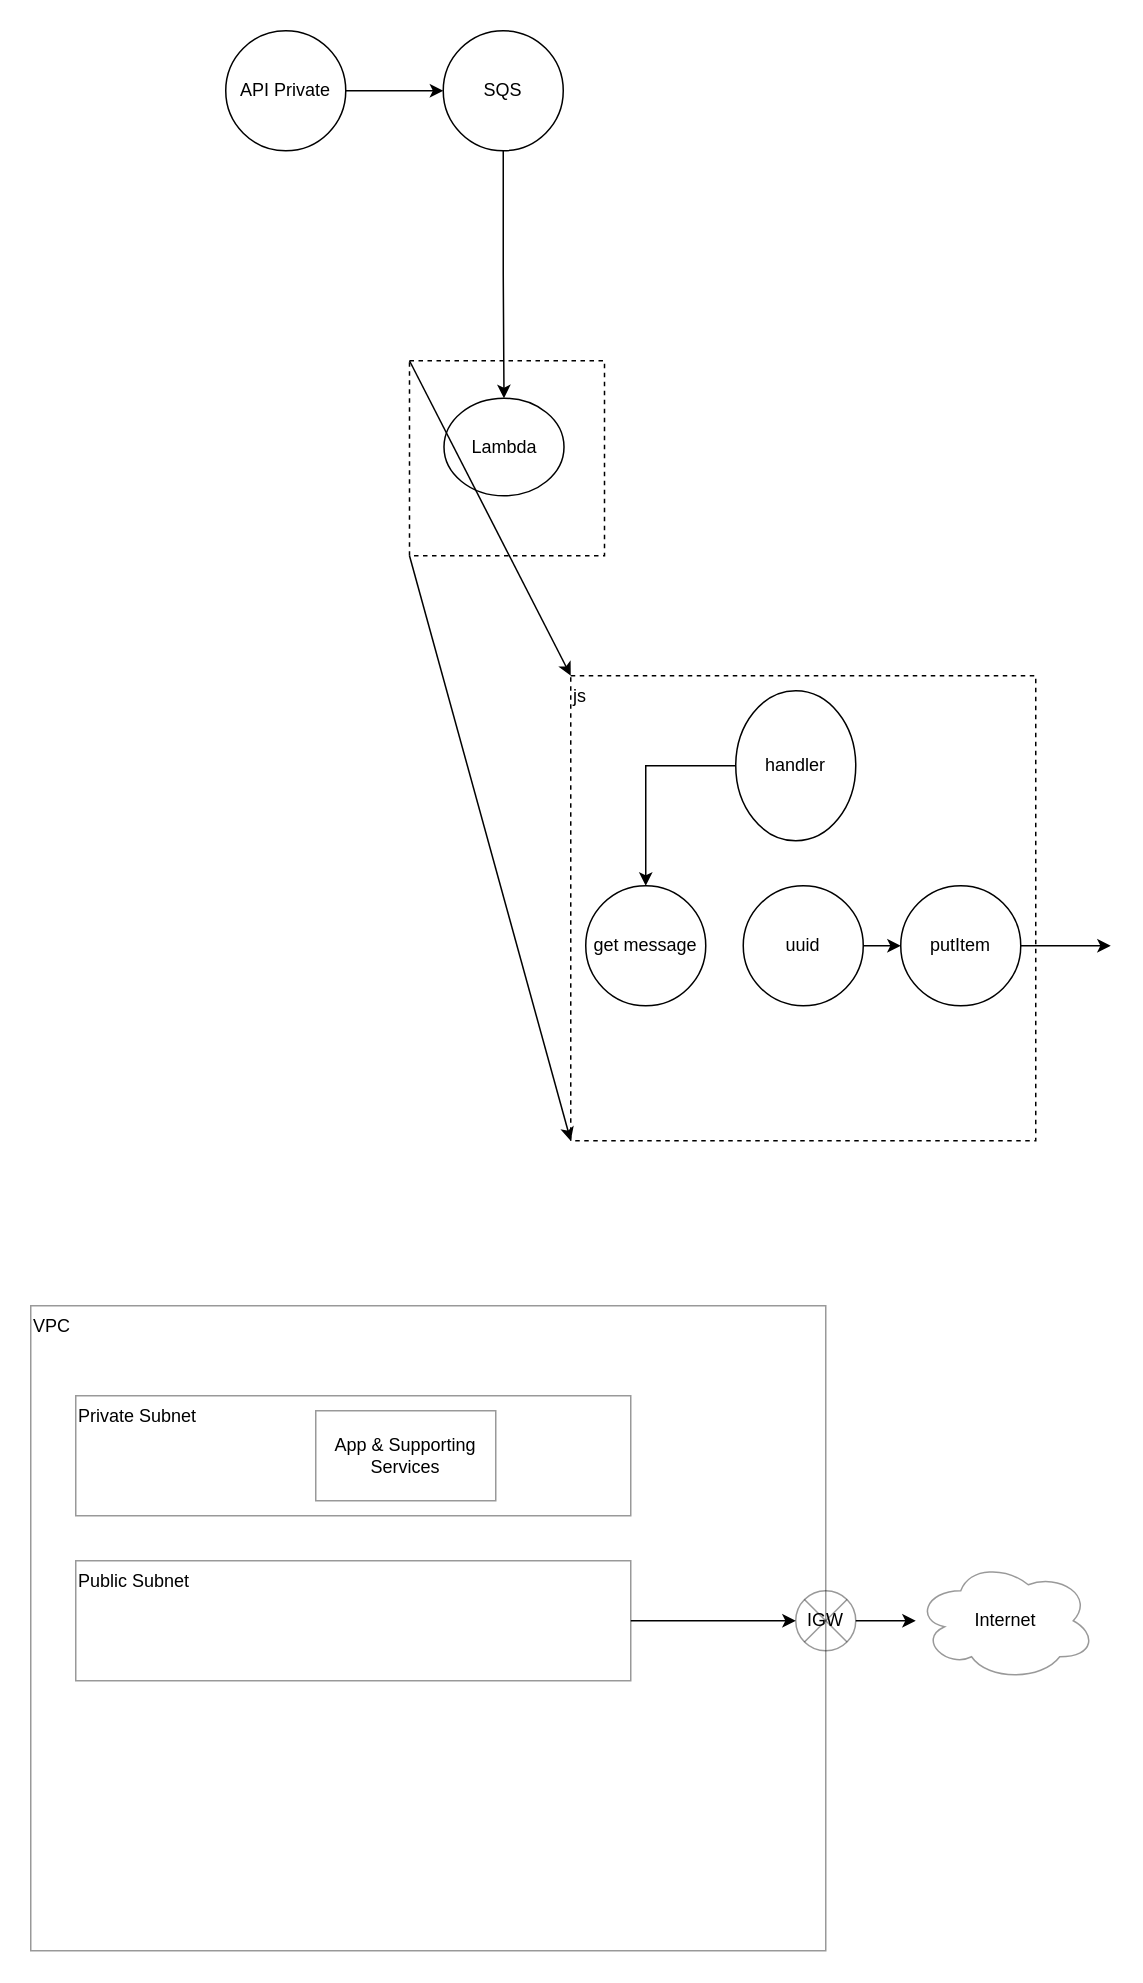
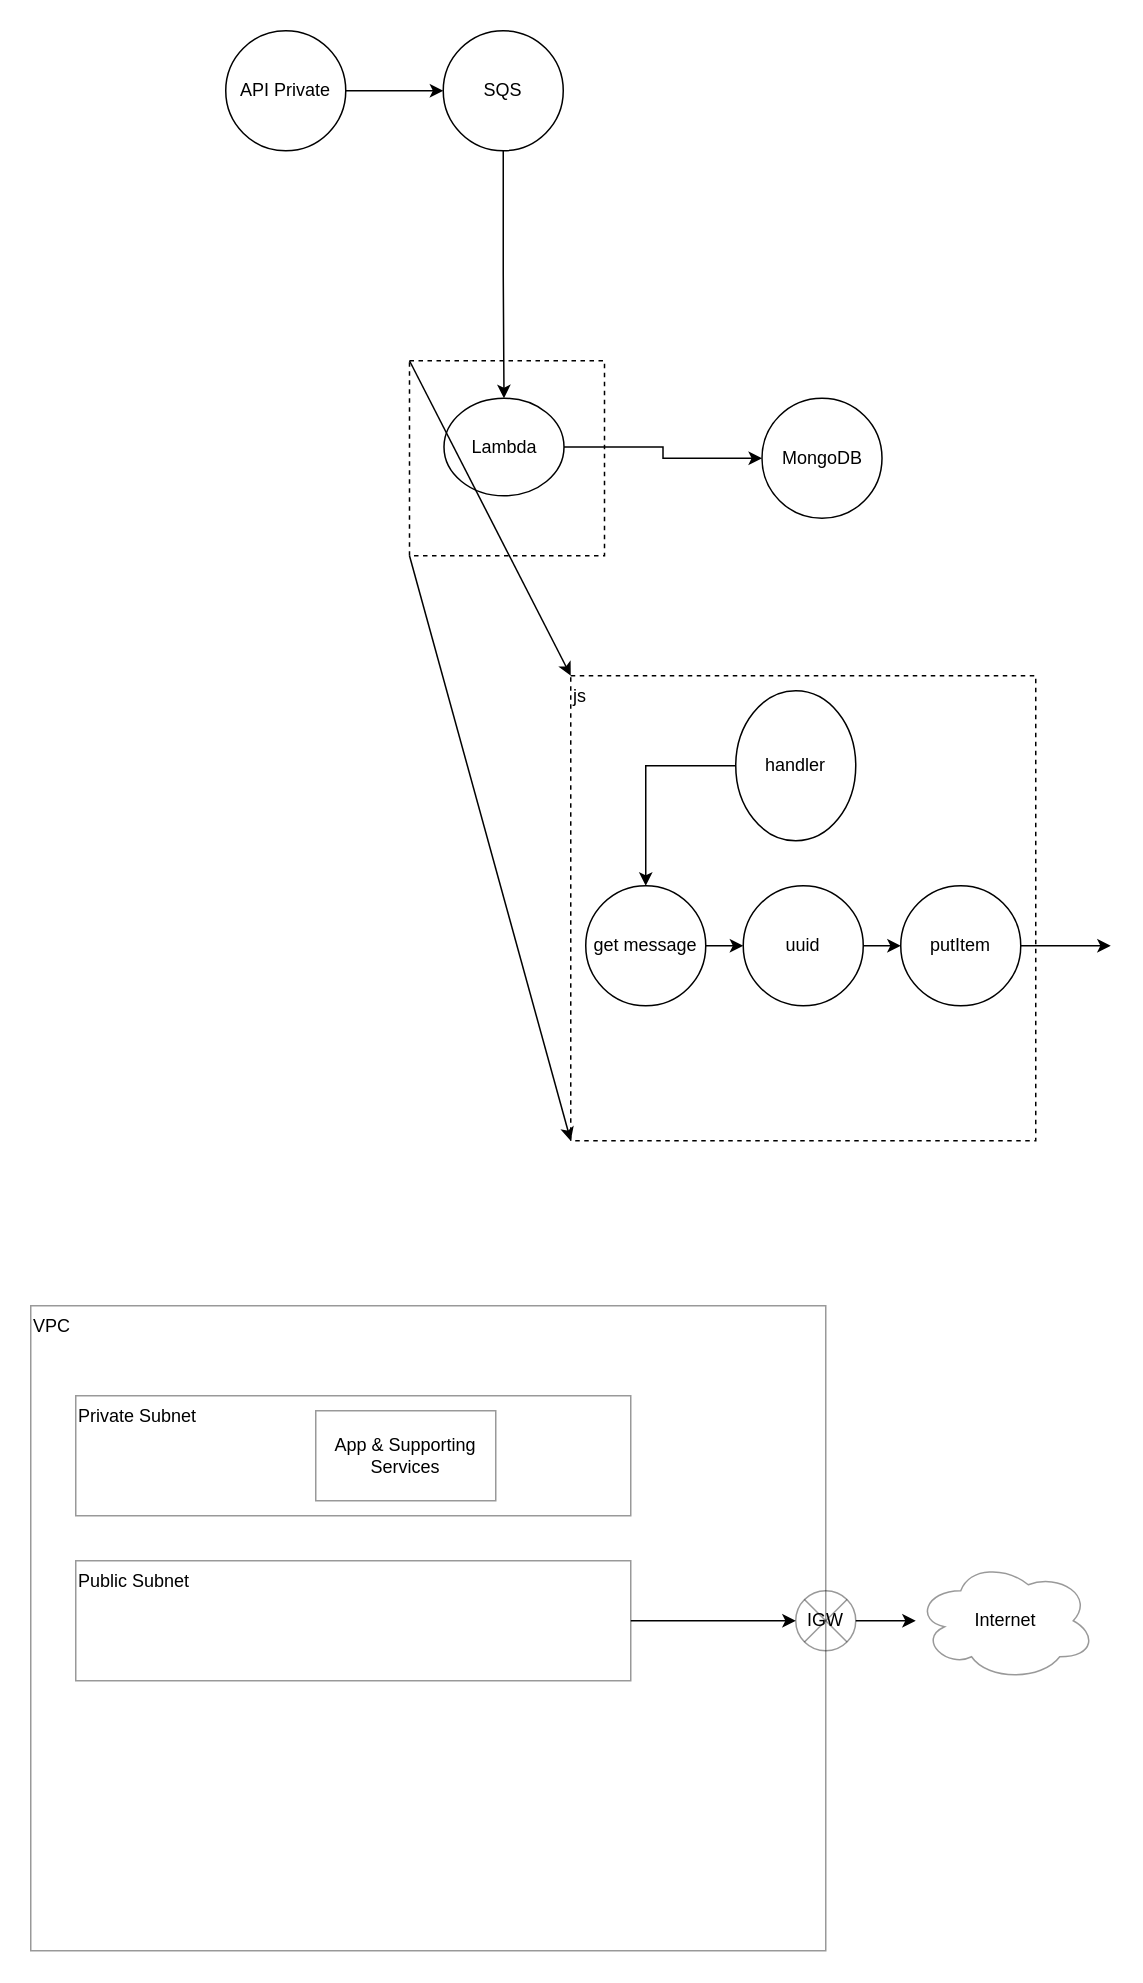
none -> (663, 447)
none -> (822, 458)
none -> (730, 946)
